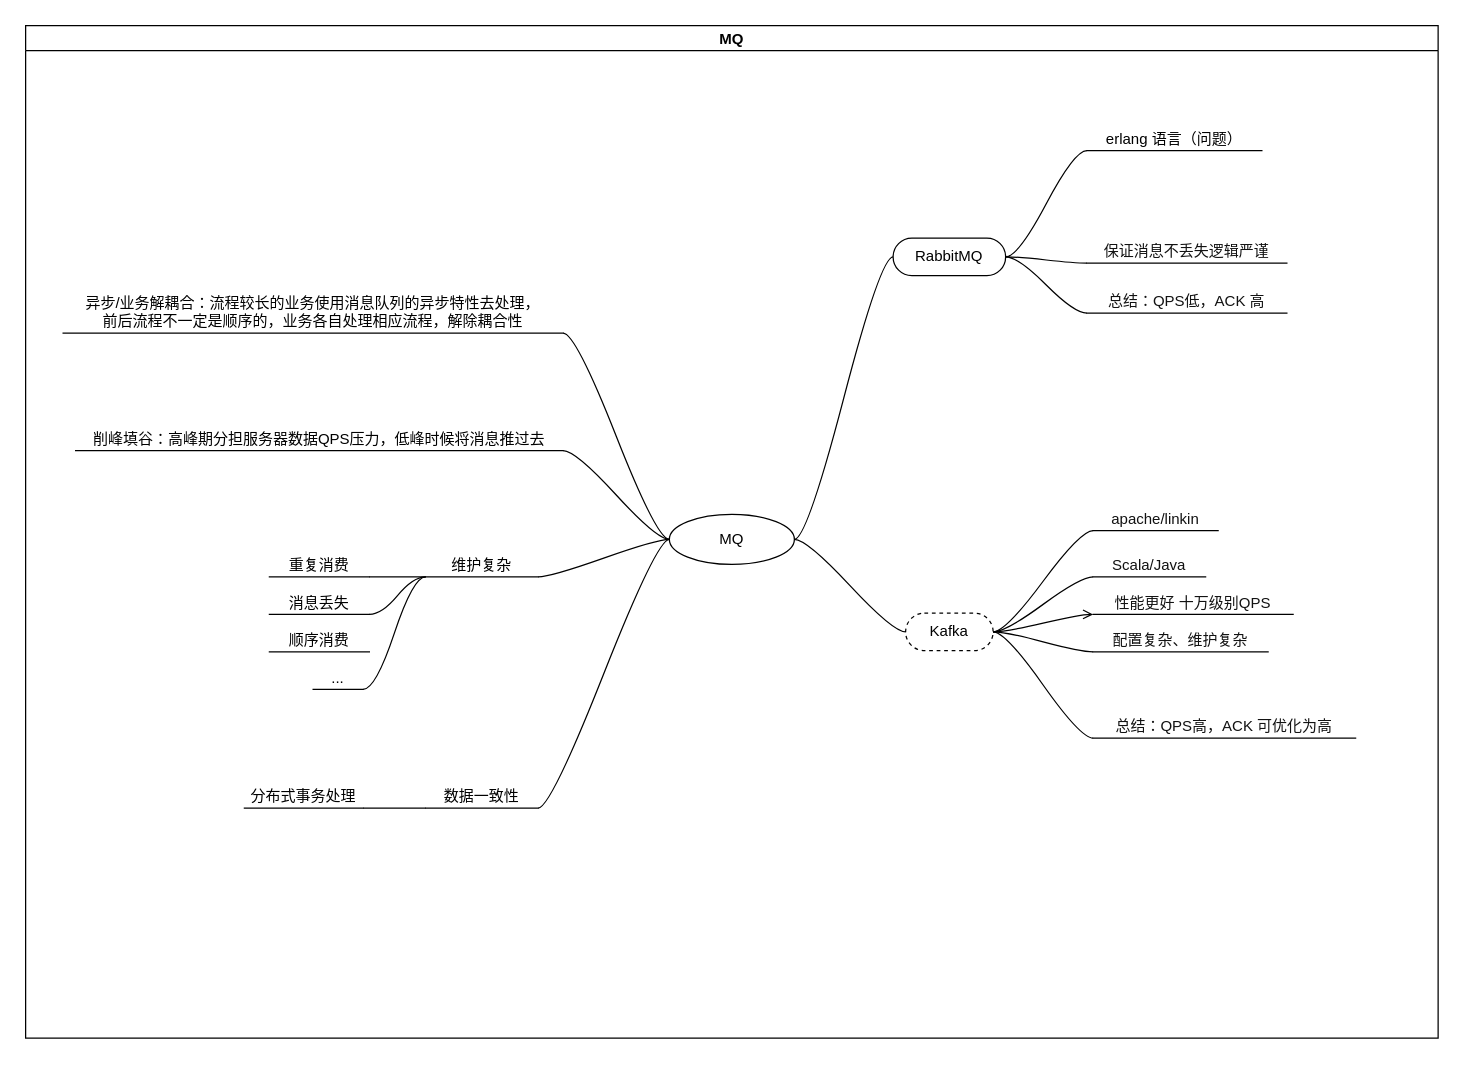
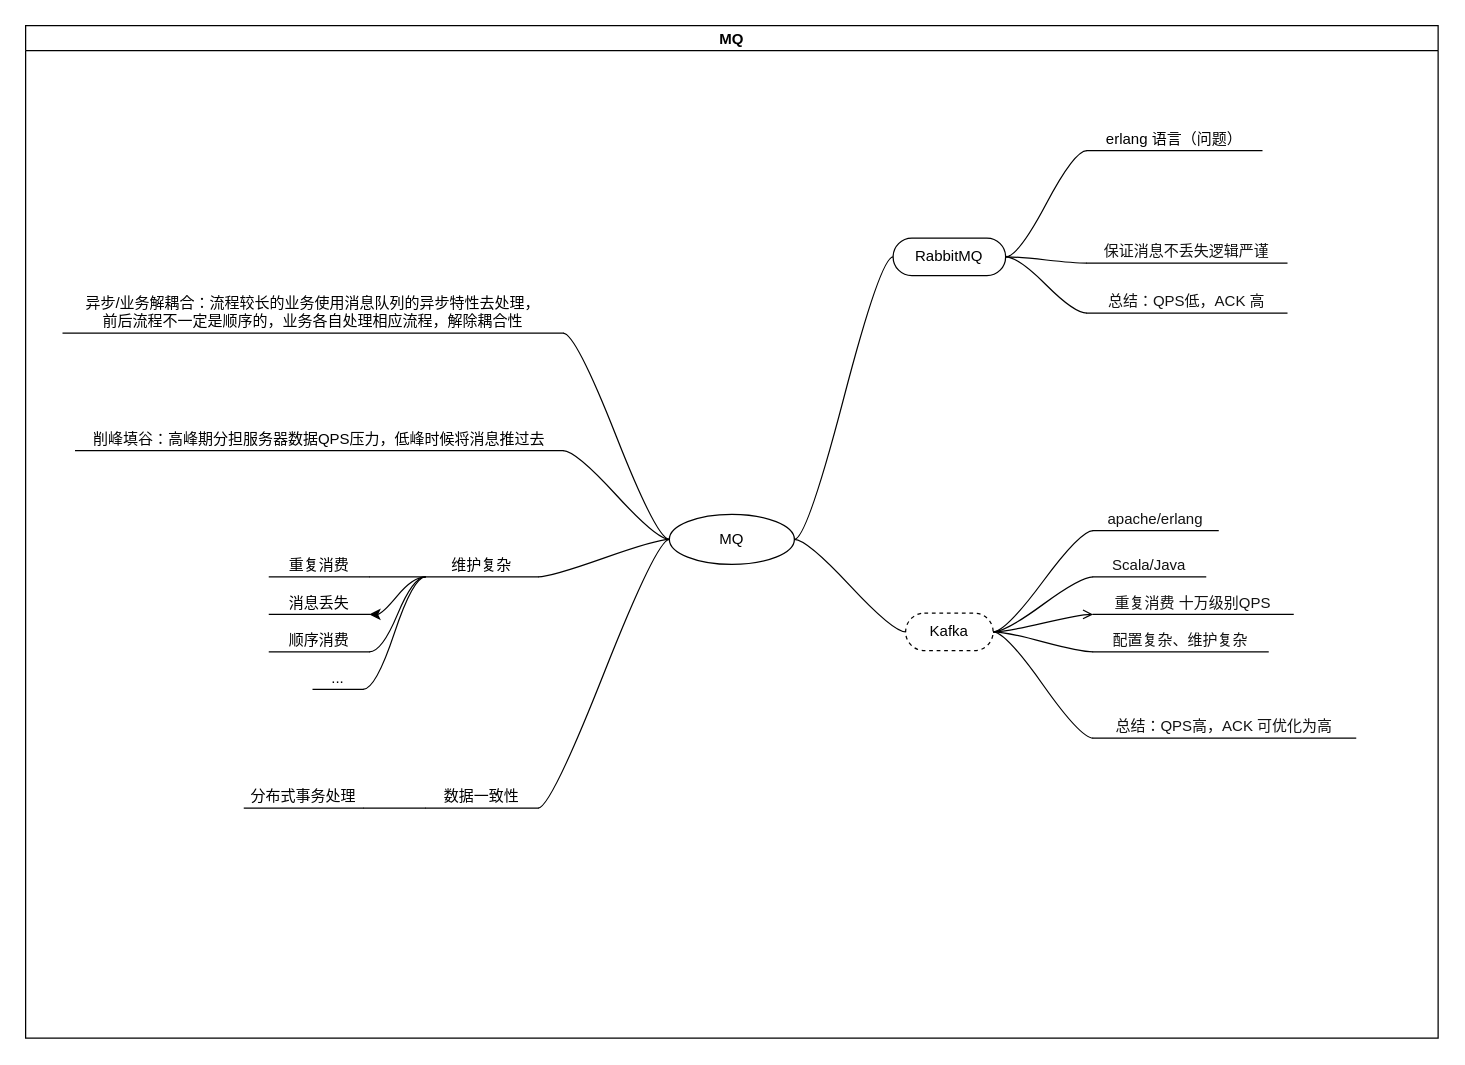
(1156, 518) -> (1156, 518)
(1193, 602) -> (1193, 602)
(383, 610) -> (385, 610)
none -> (393, 624)
